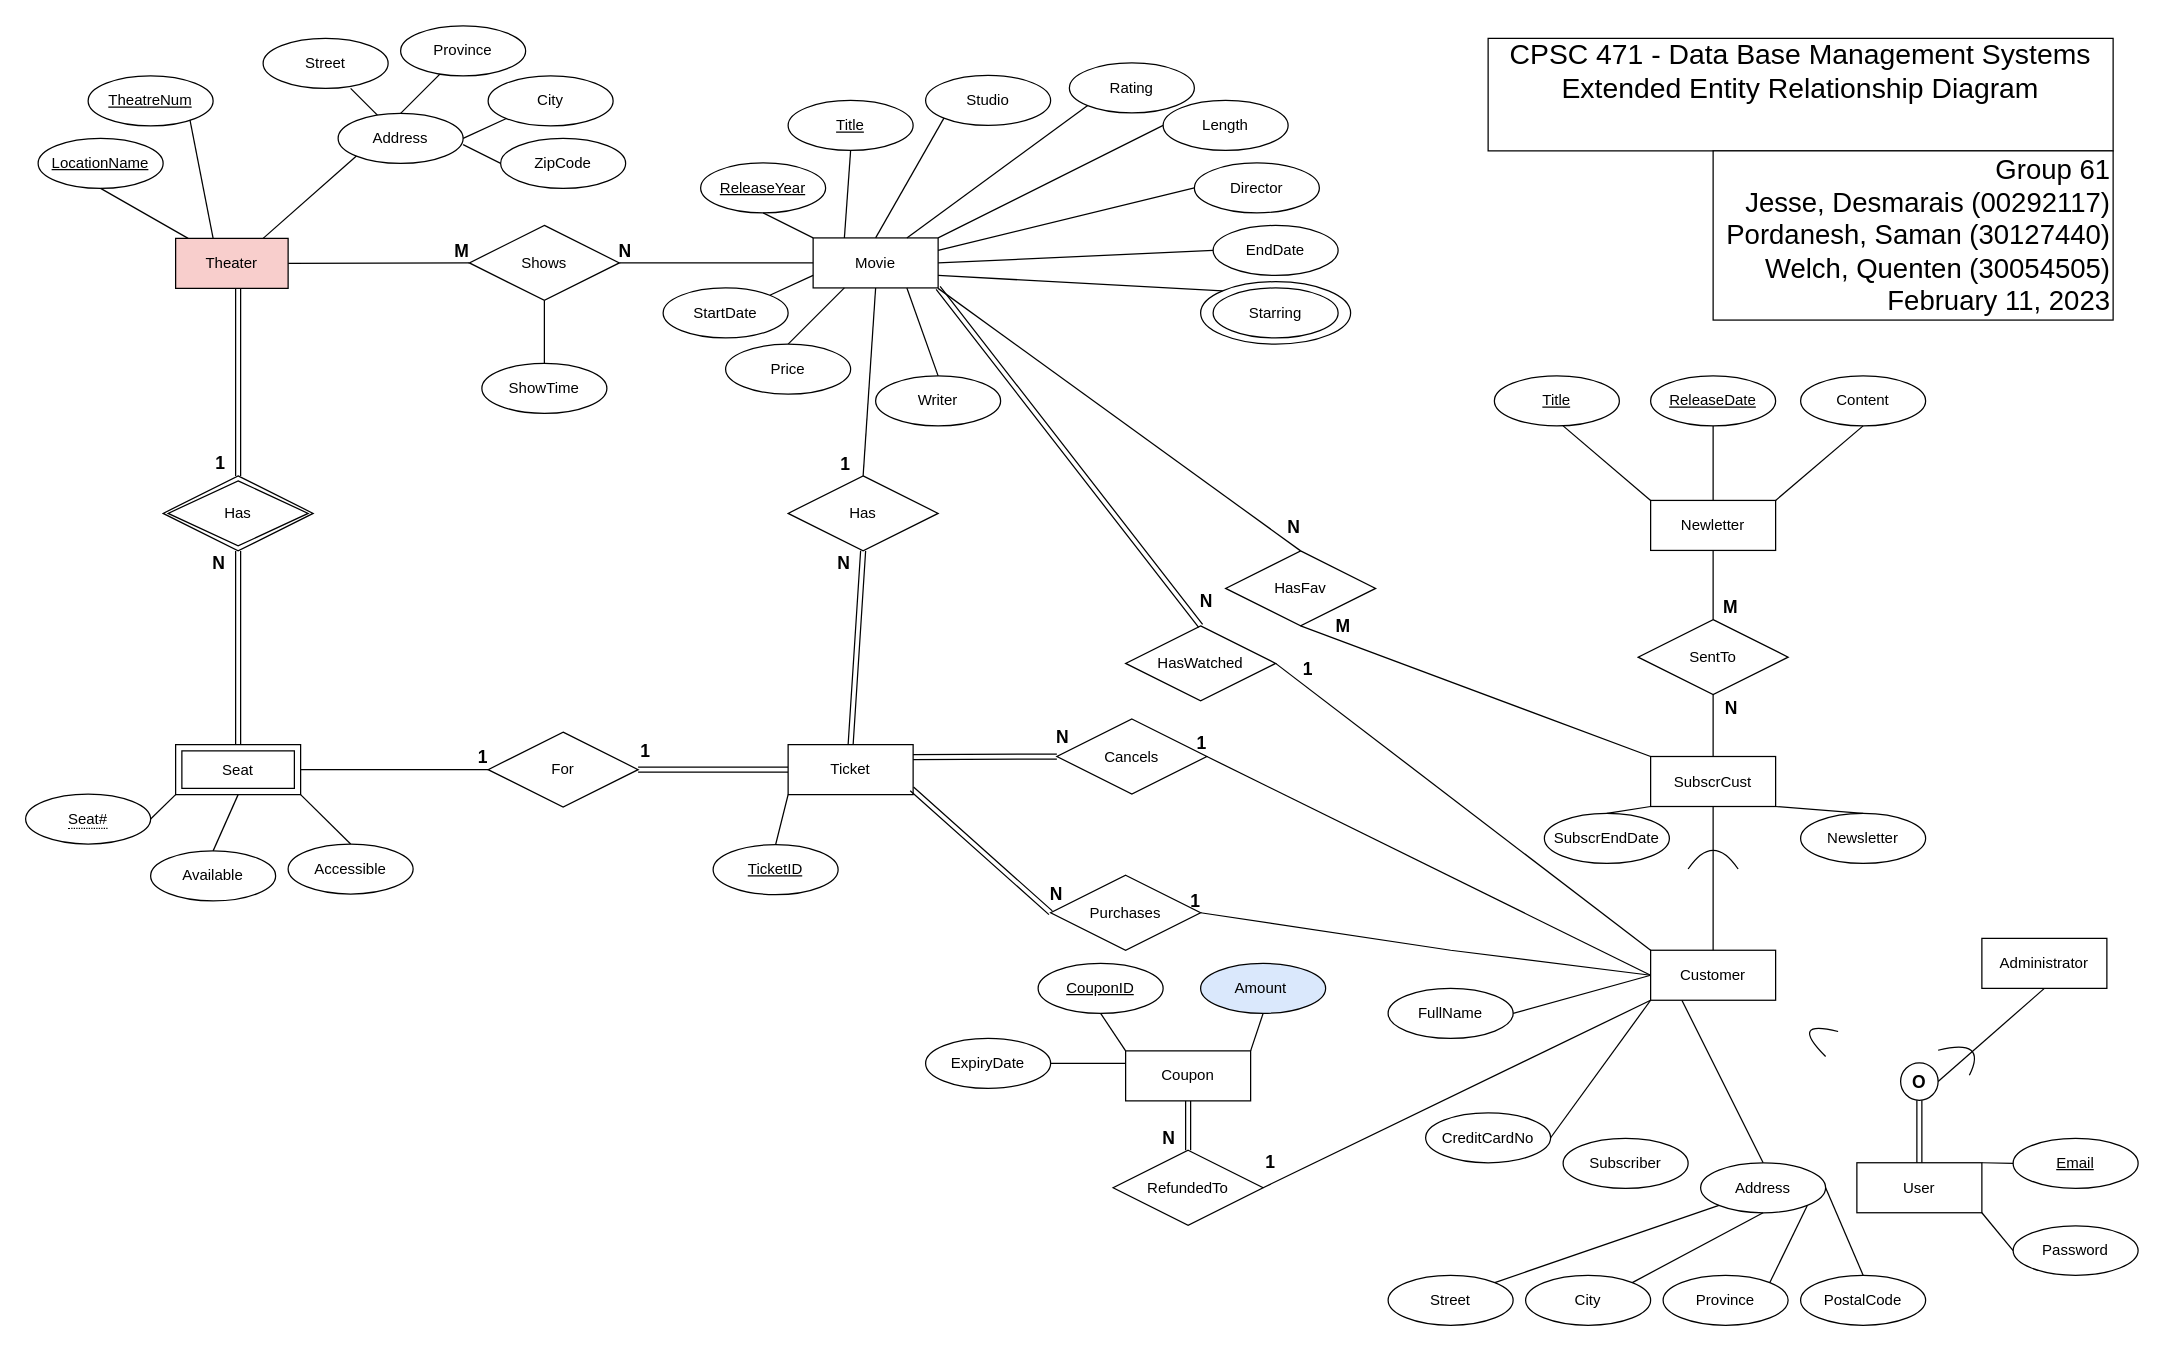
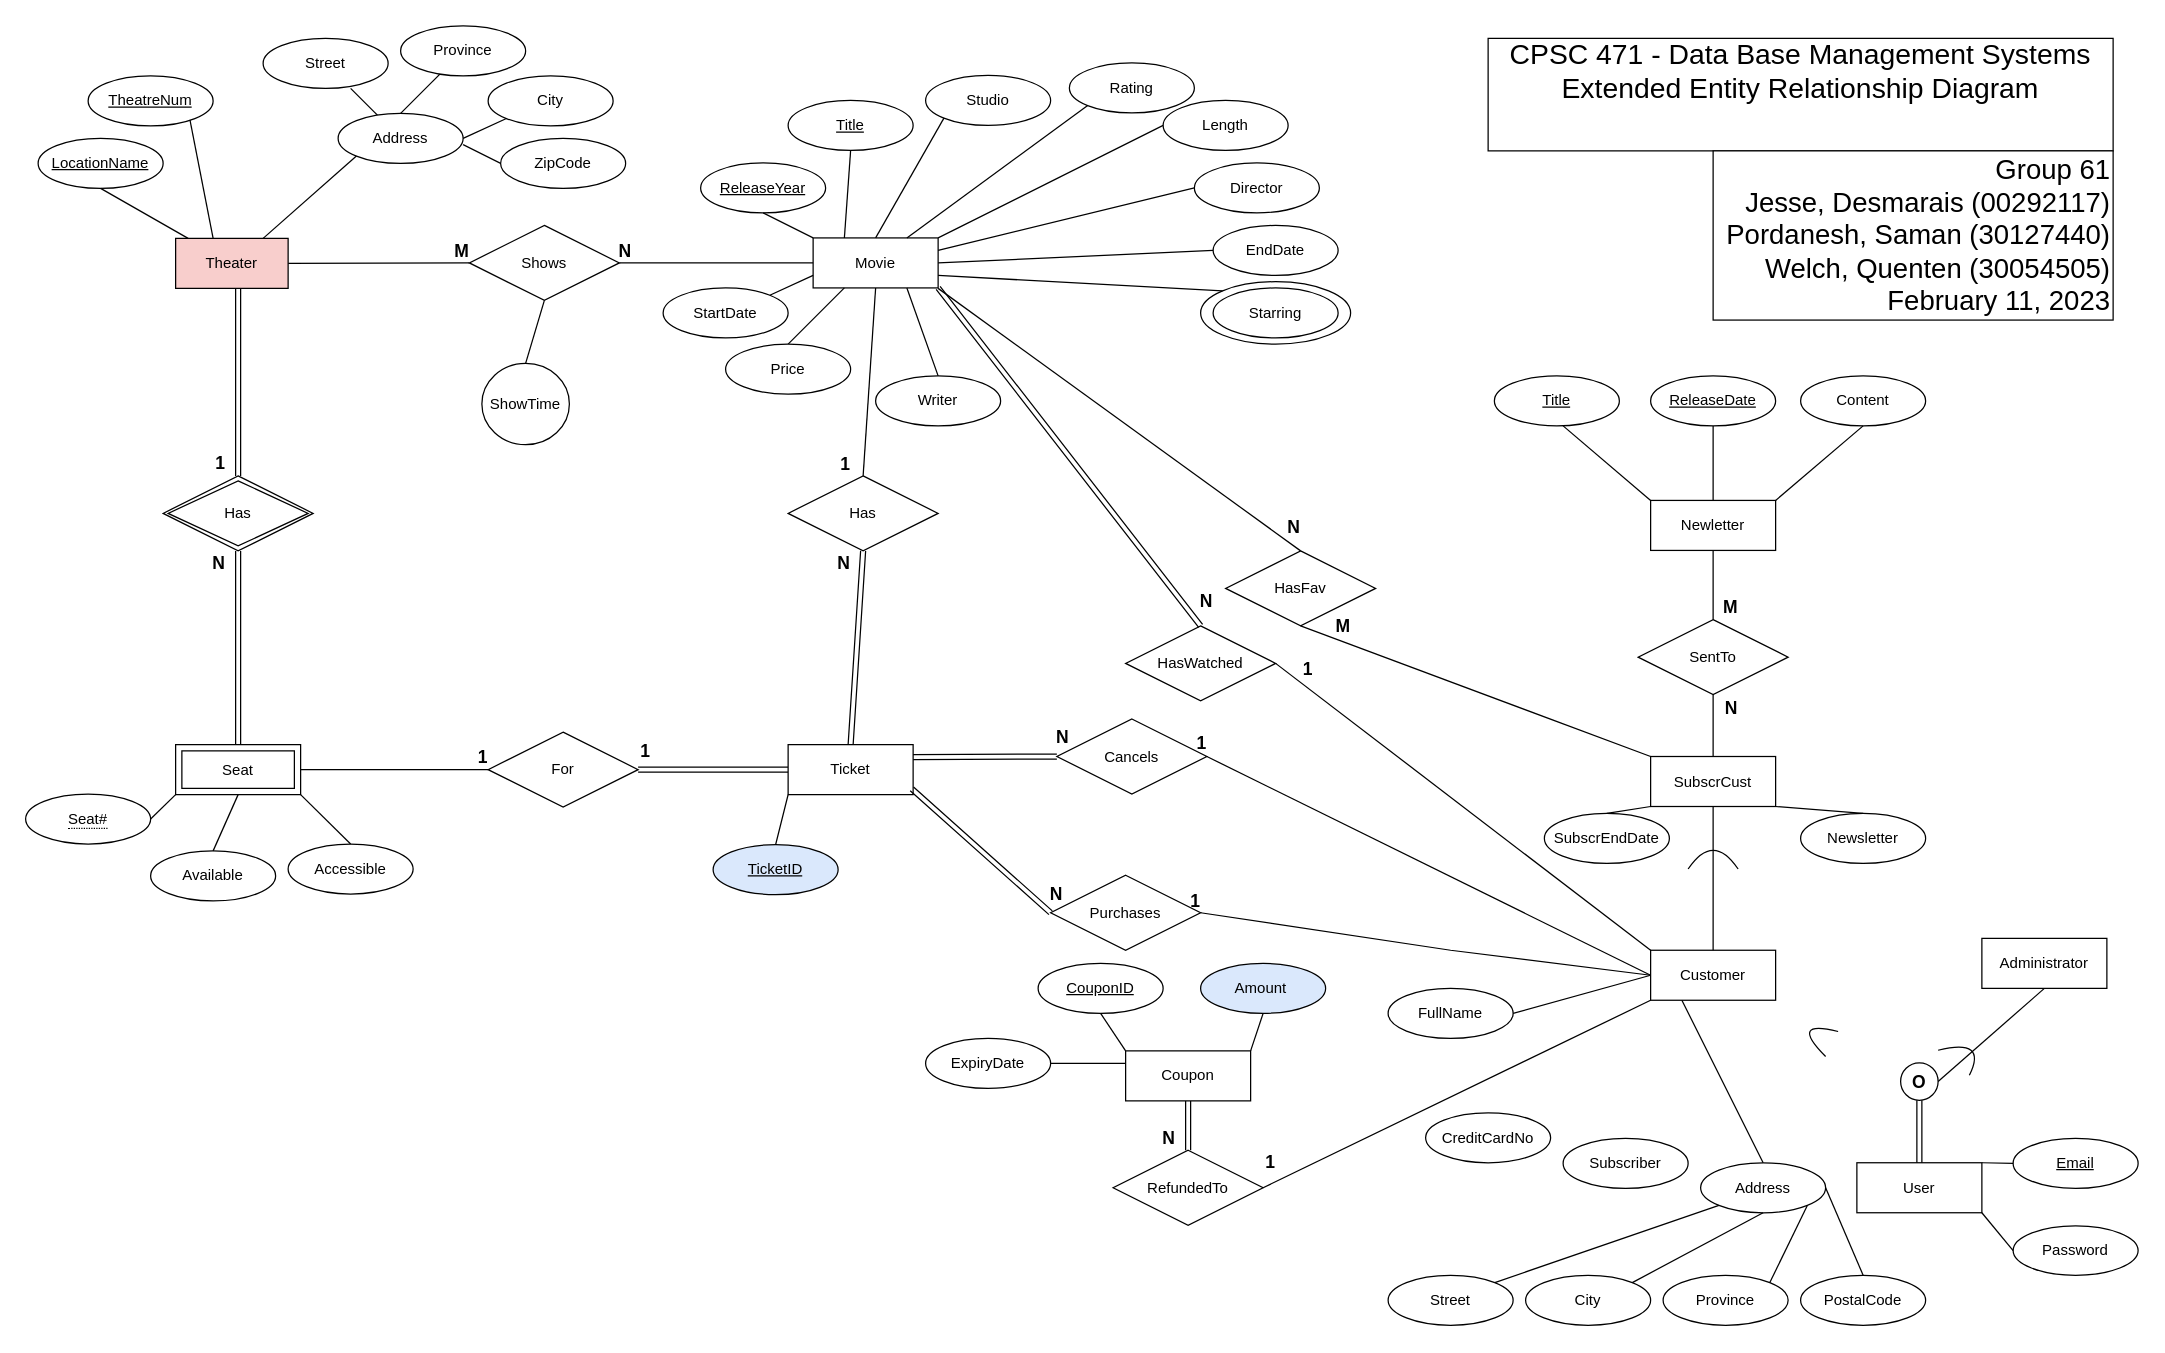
(544, 388) -> (526, 404)
(776, 869) -> (776, 869)
(1599, 1070) -> none
